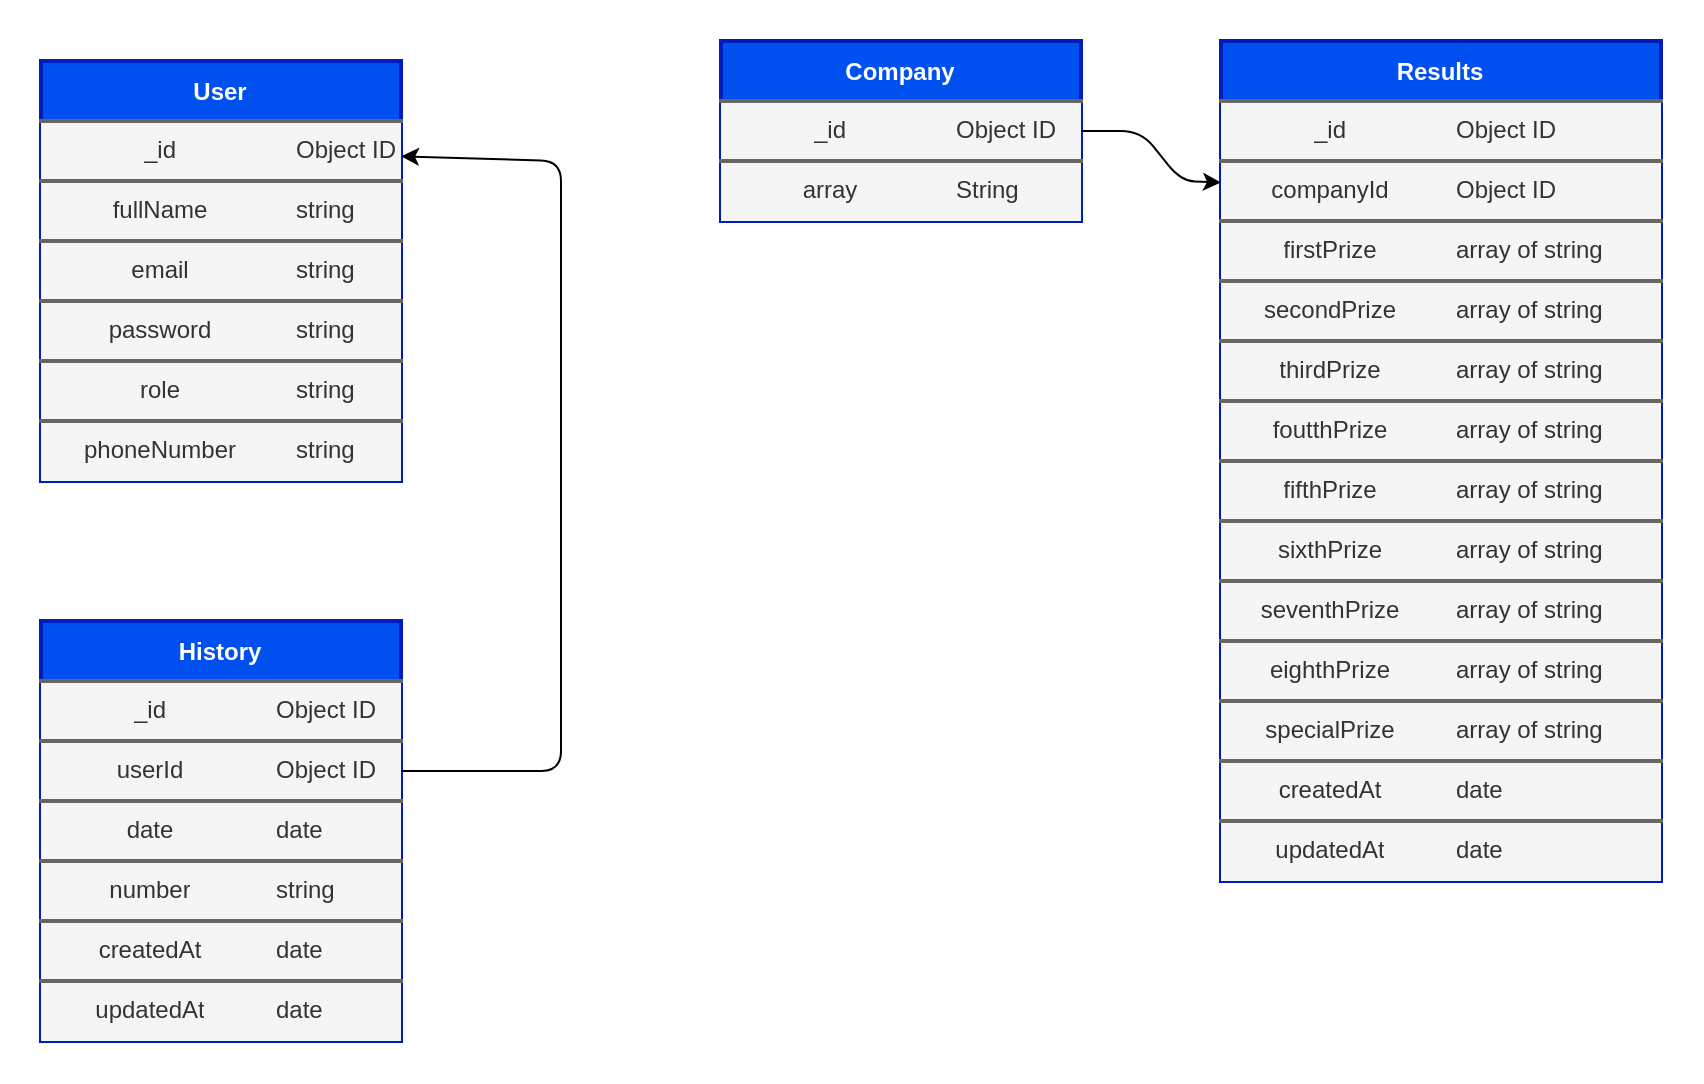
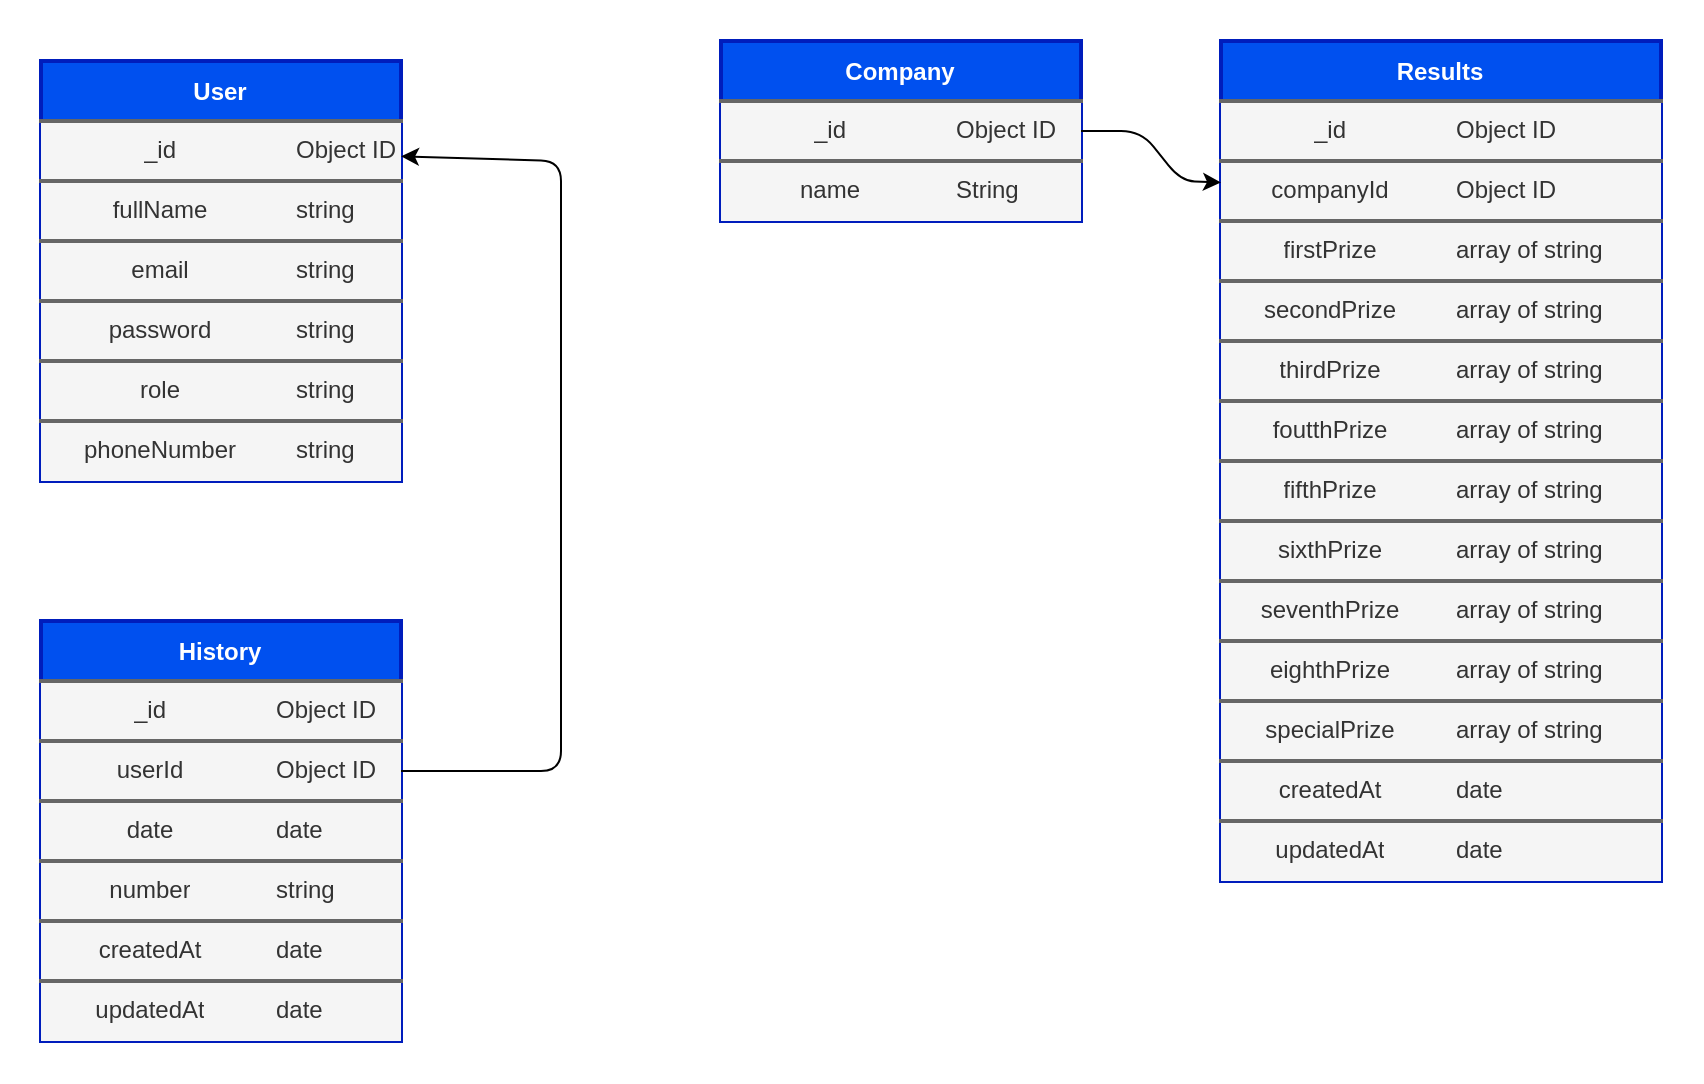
(831, 191) -> (831, 191)
